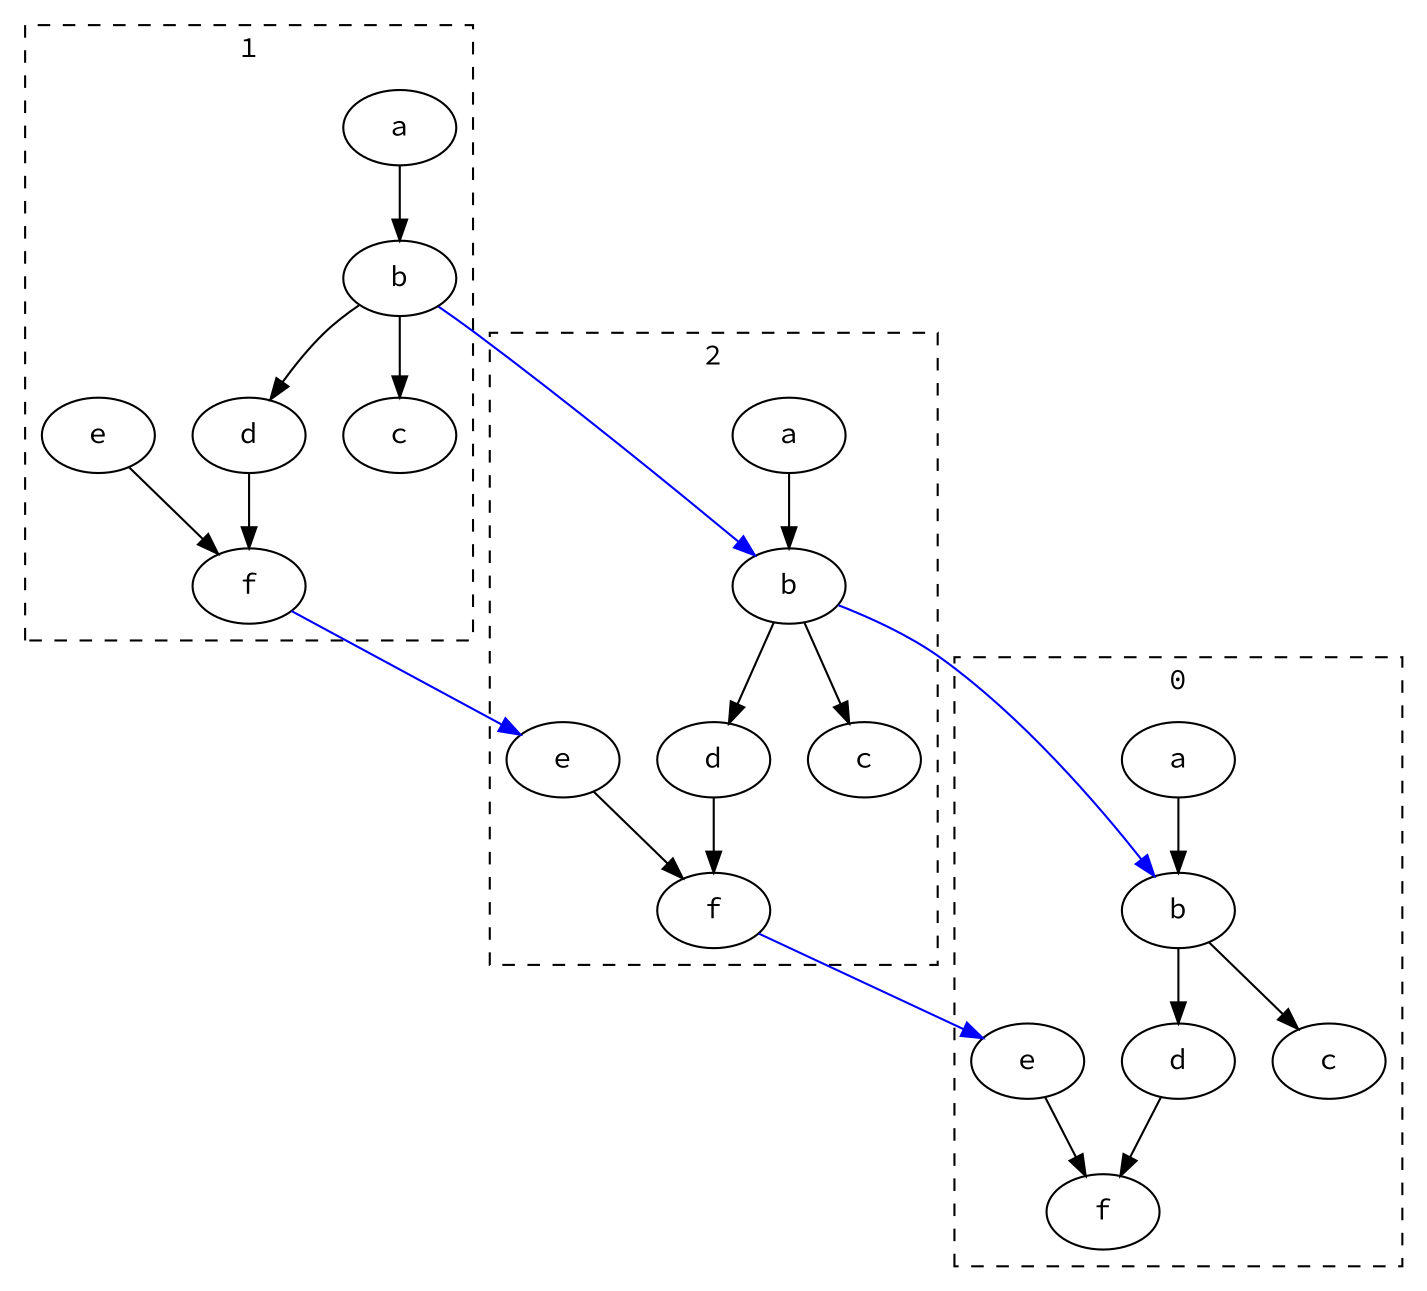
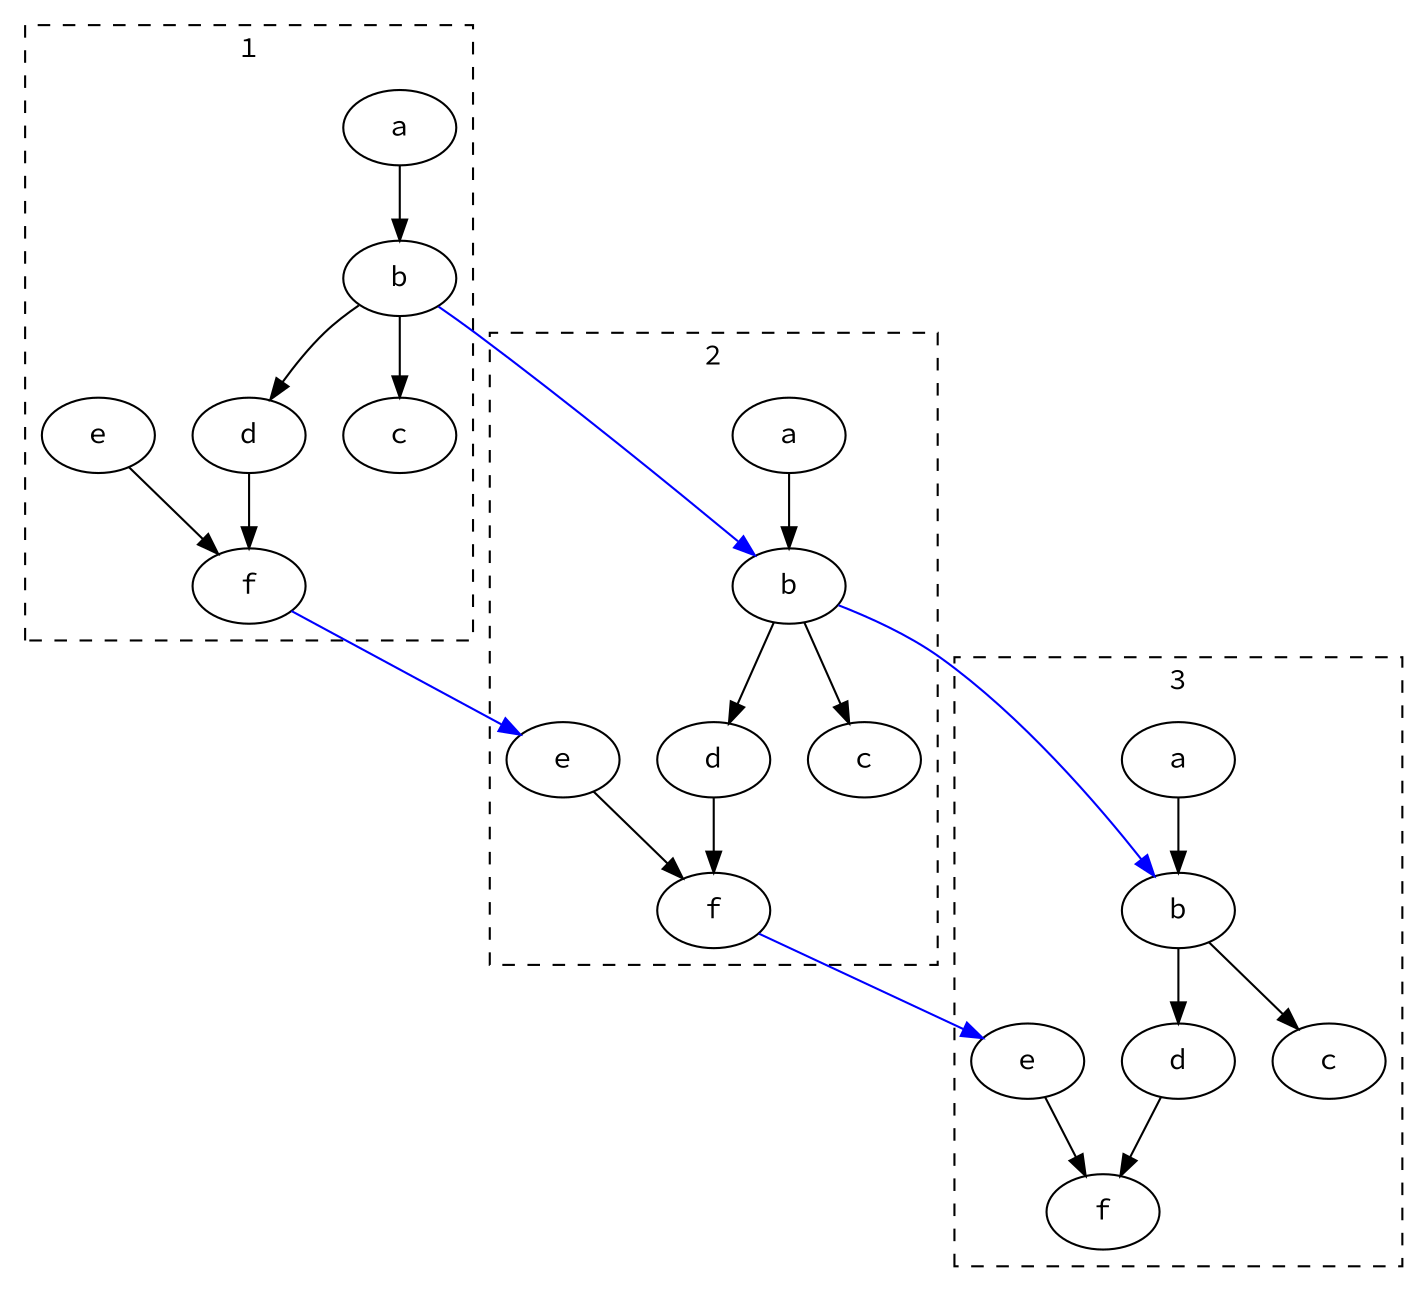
(1178, 681) -> (1178, 681)
